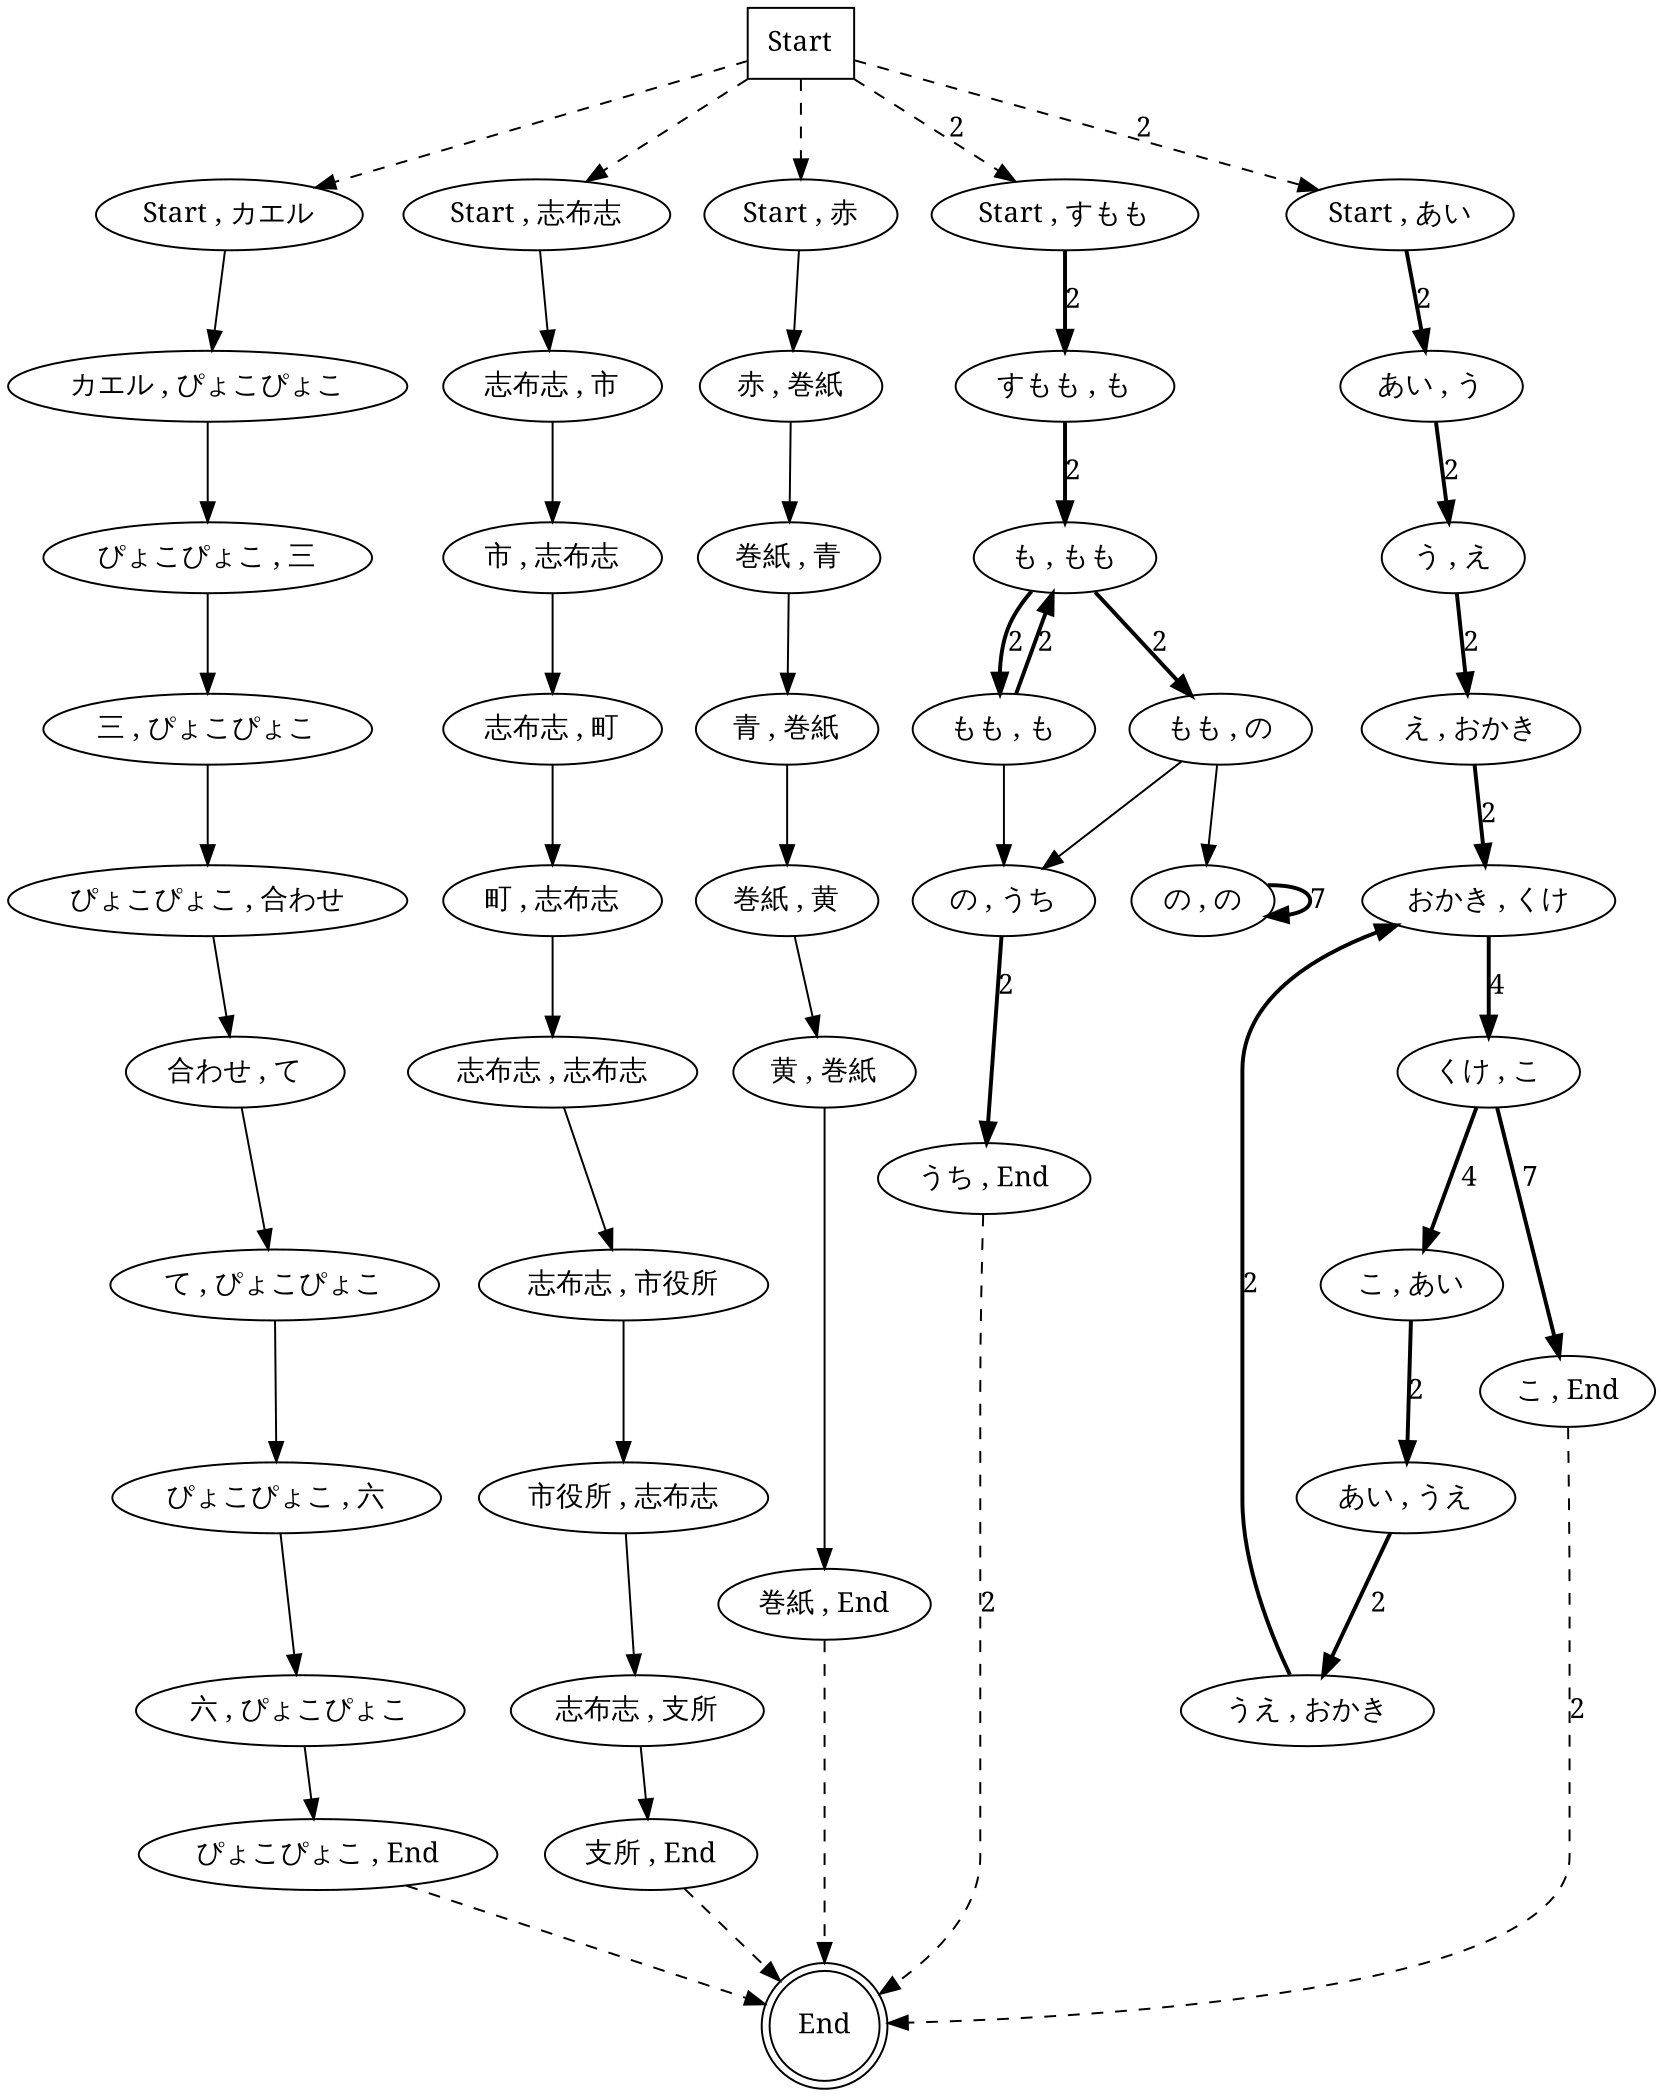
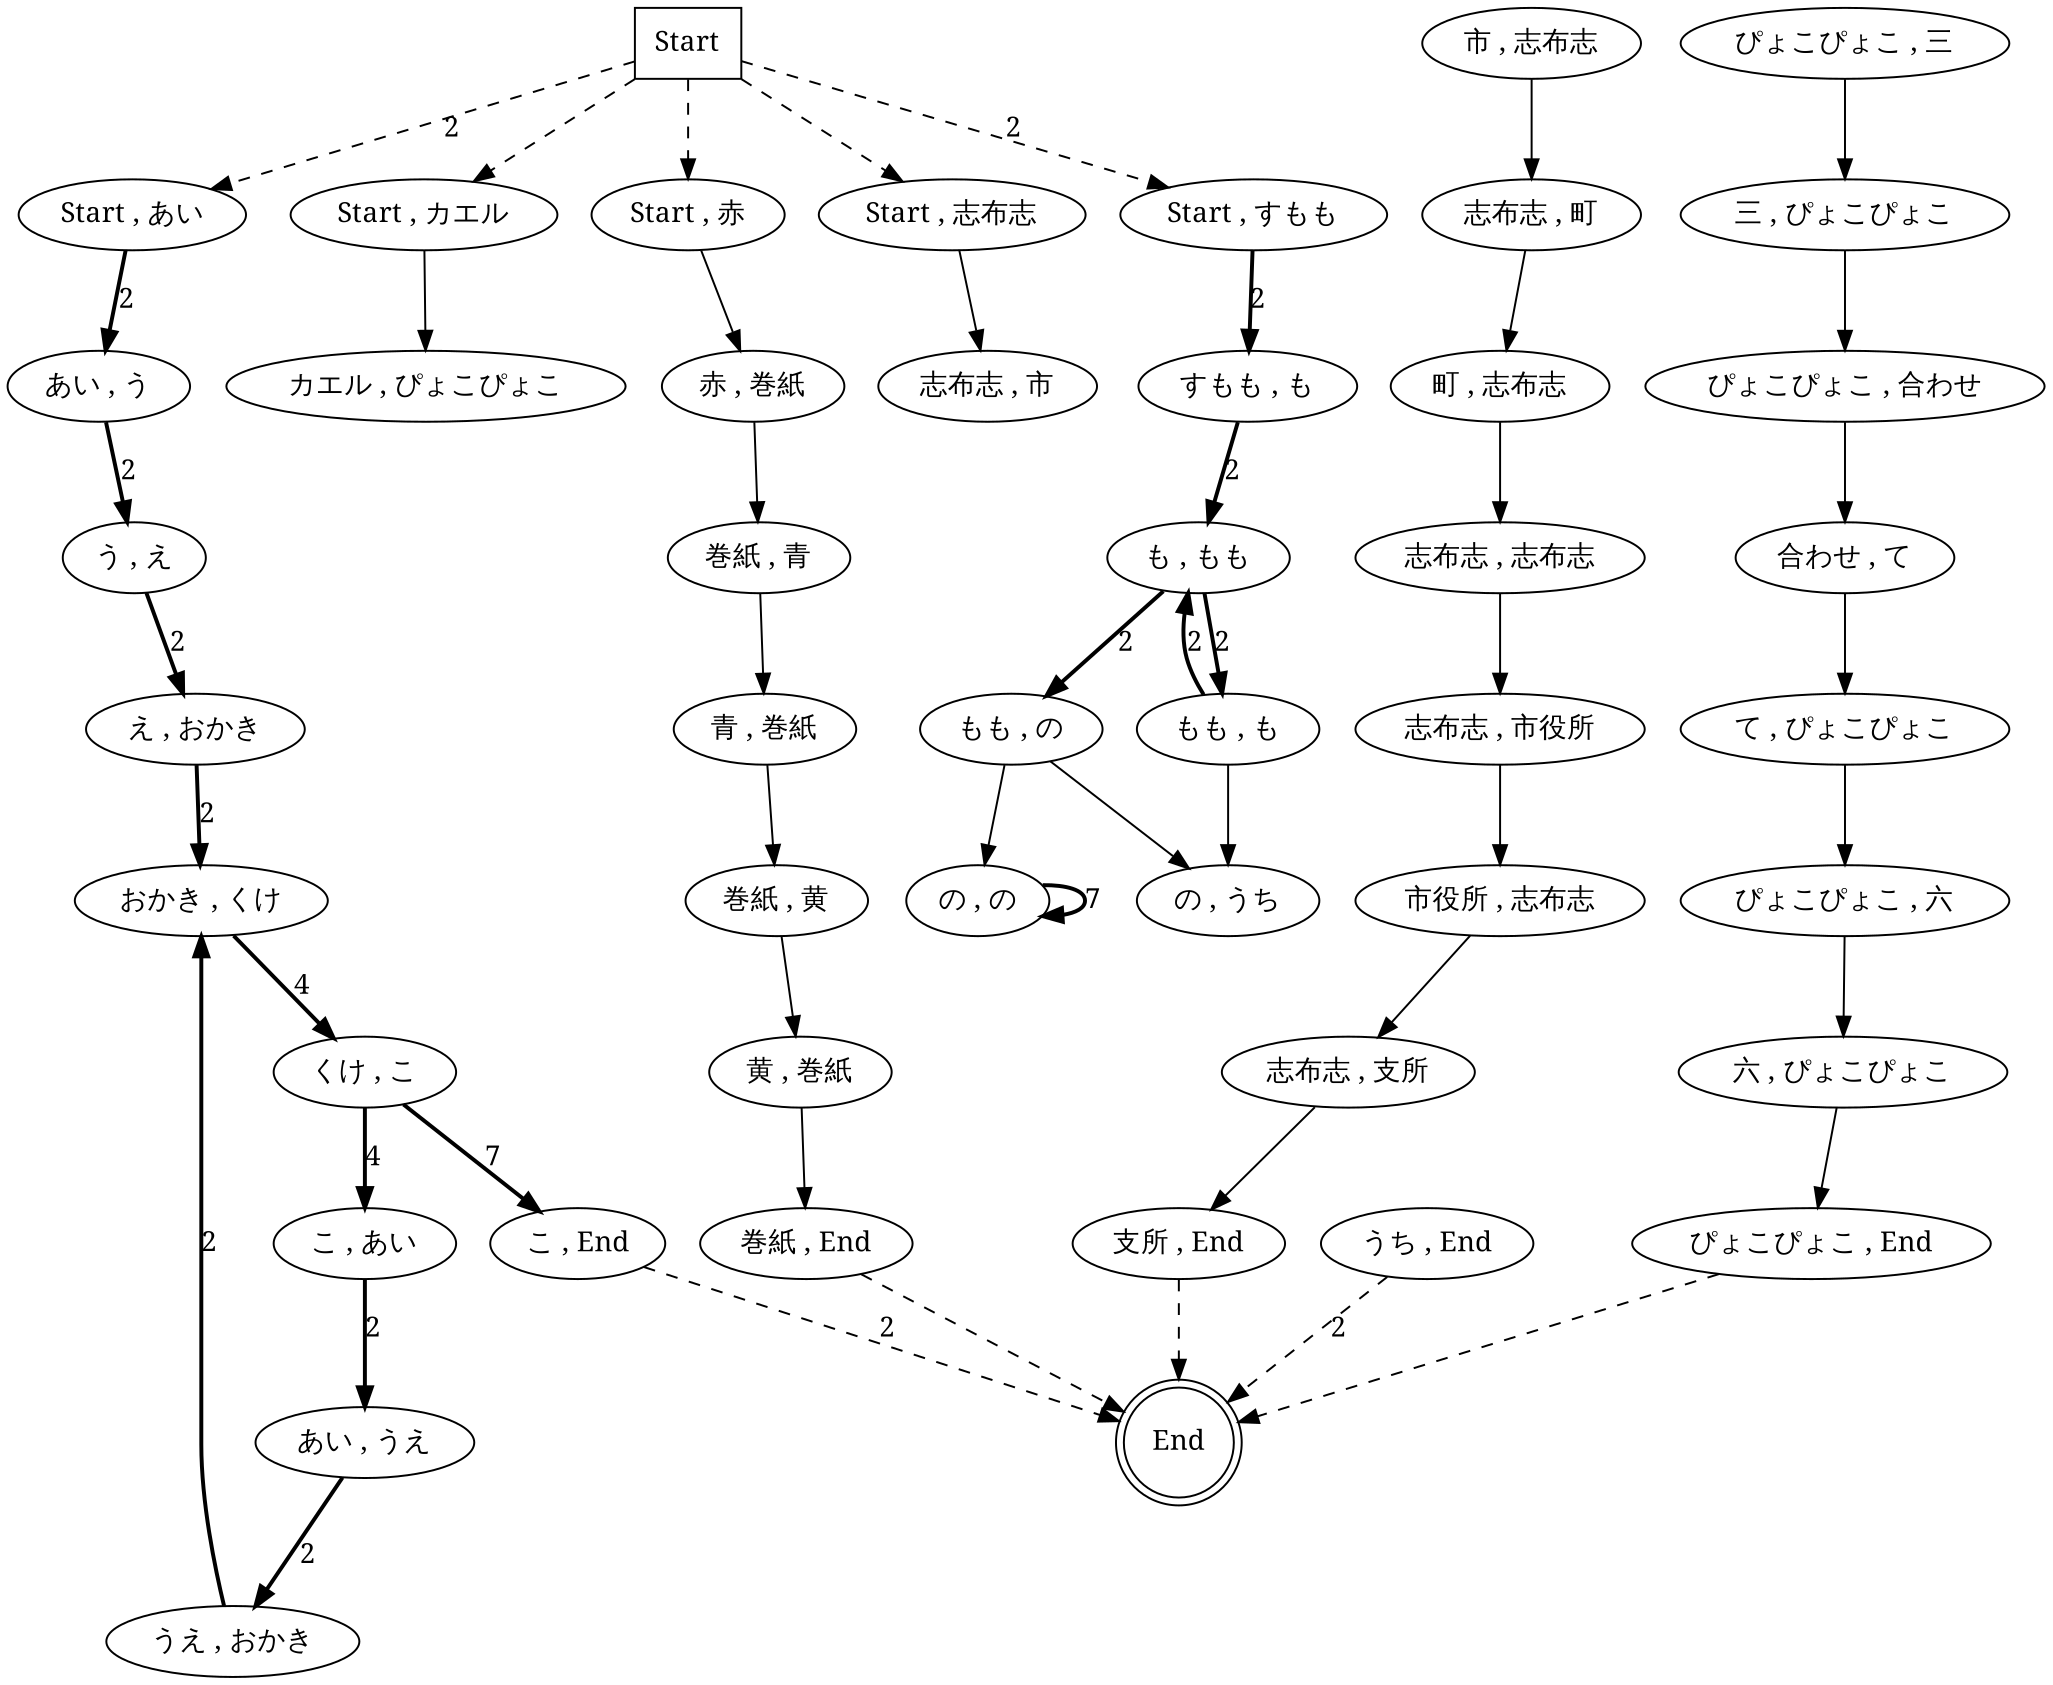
(208, 462) -> none
(553, 462) -> none
(995, 1029) -> none
